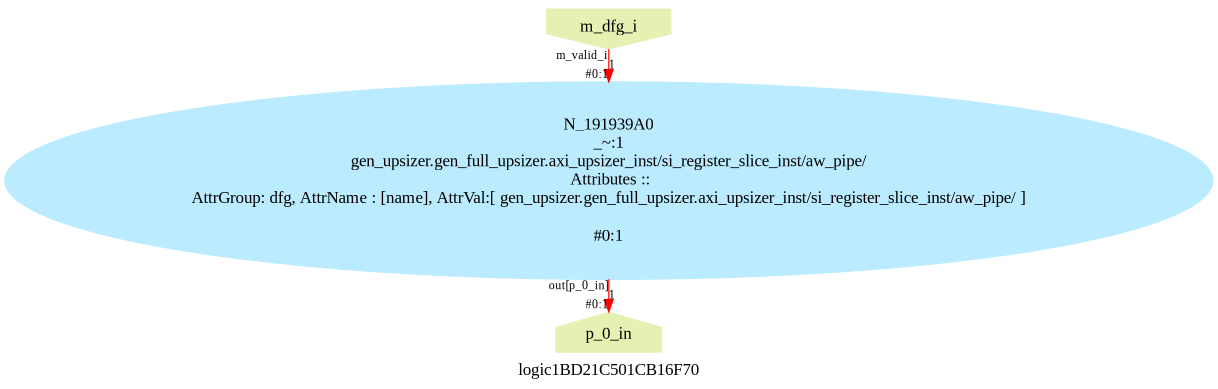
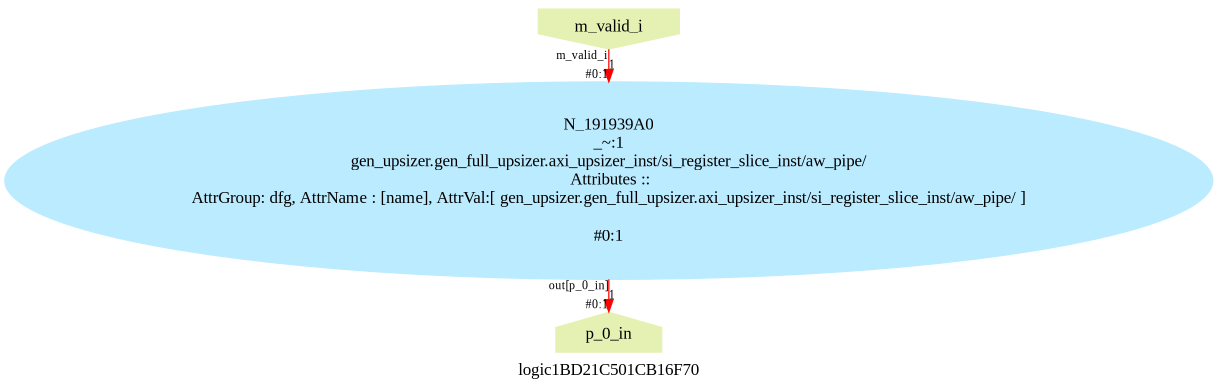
(609, 27) -> (609, 27)
